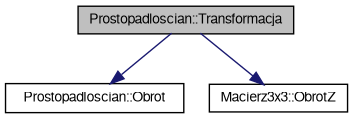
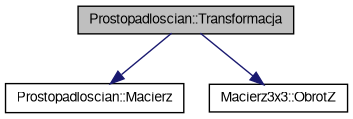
(95, 98) -> (95, 98)
